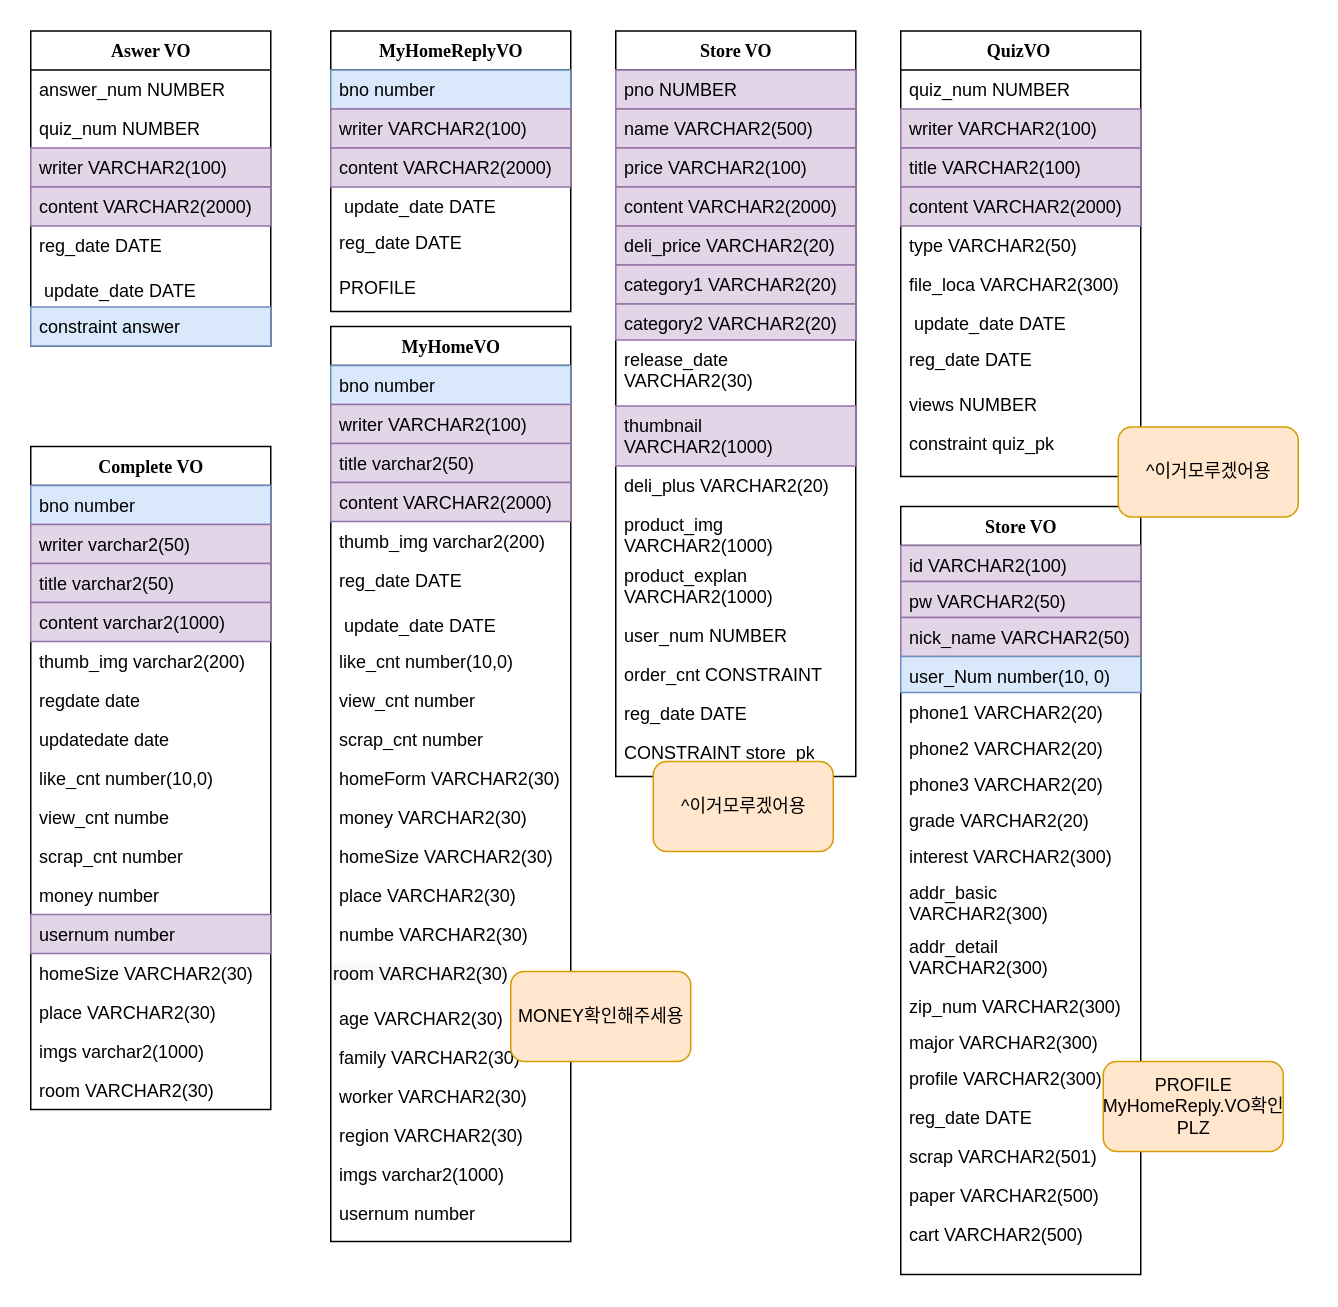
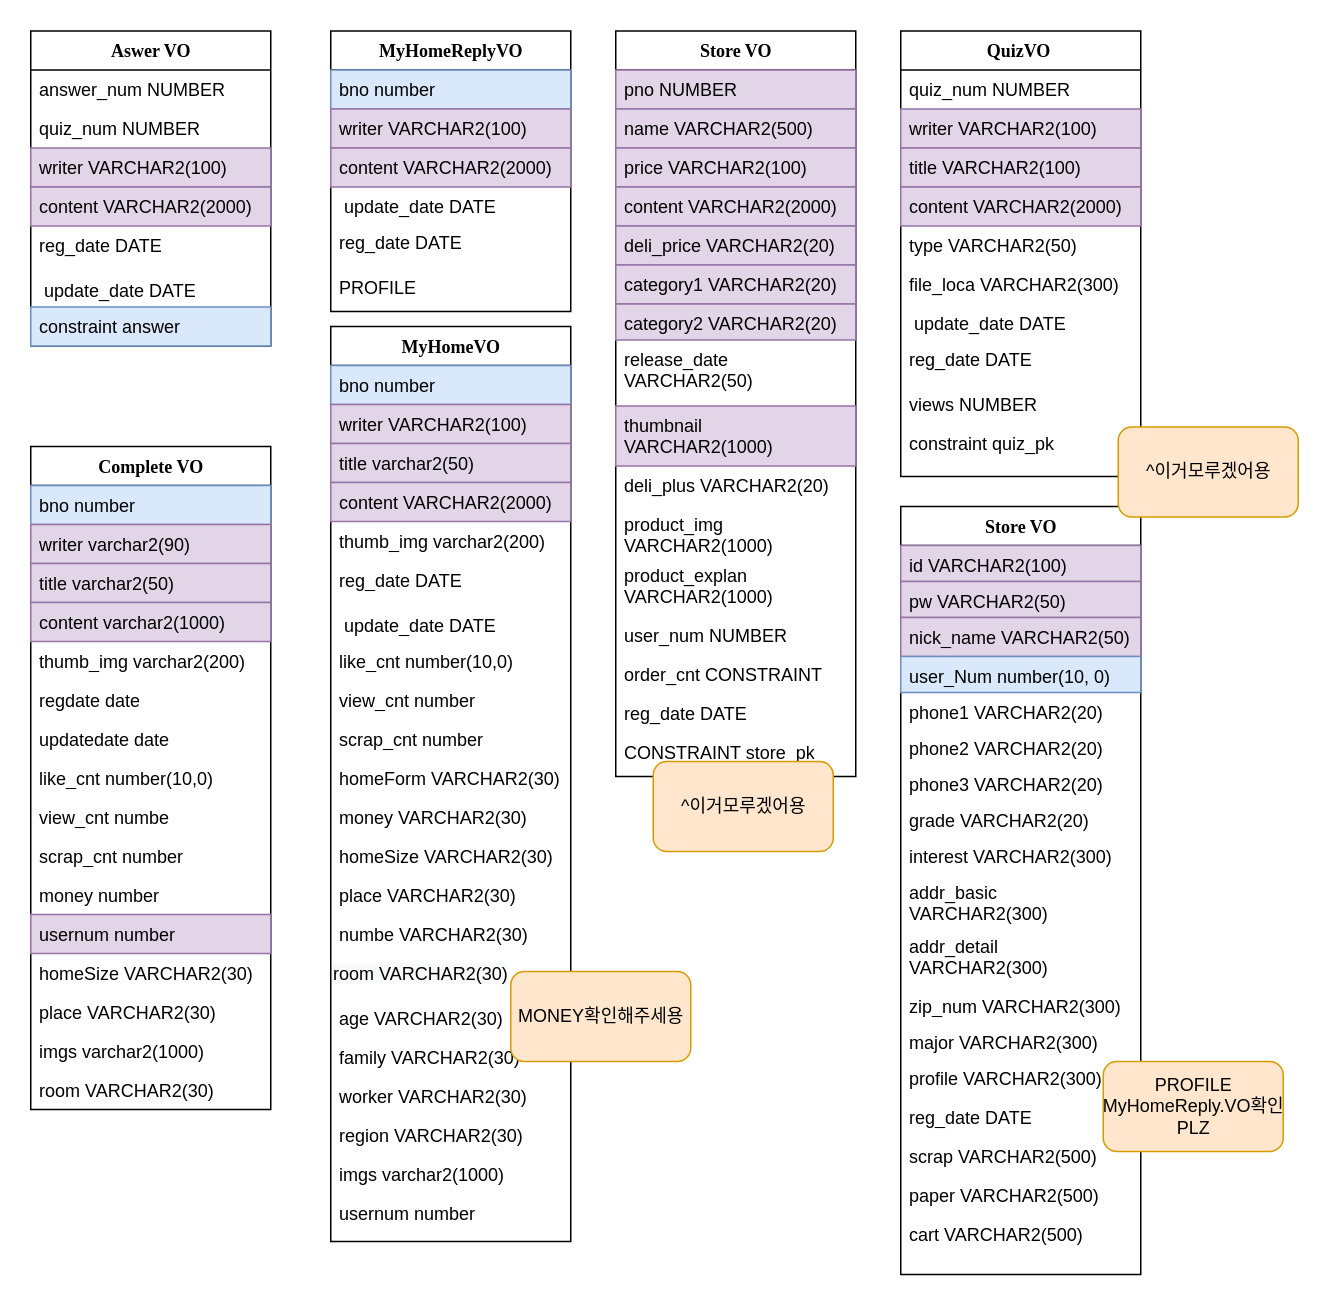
(737, 372) -> (737, 372)
(131, 546) -> (131, 546)
(1003, 1158) -> (1003, 1158)
